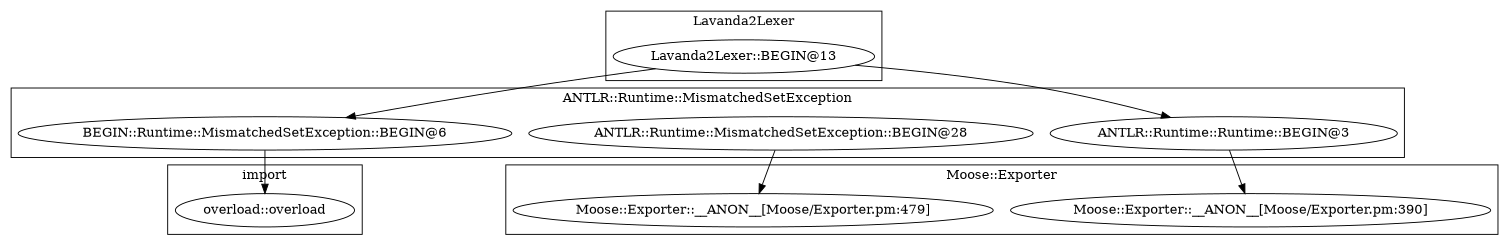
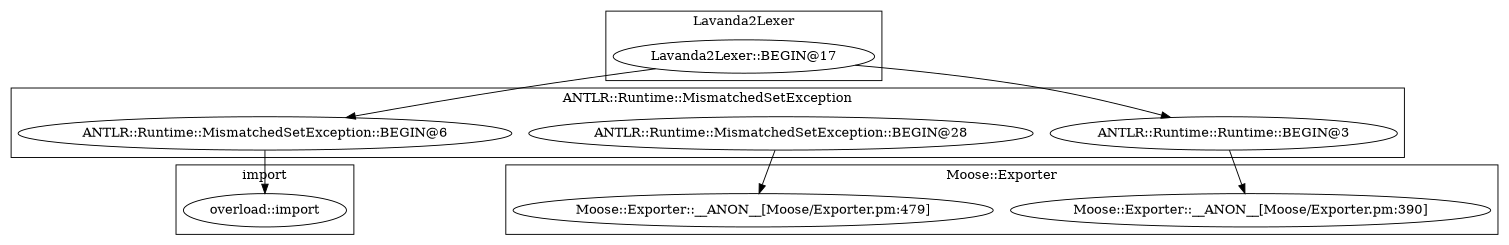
(744, 57) -> (744, 57)
(265, 133) -> (265, 133)
(265, 210) -> (265, 210)
